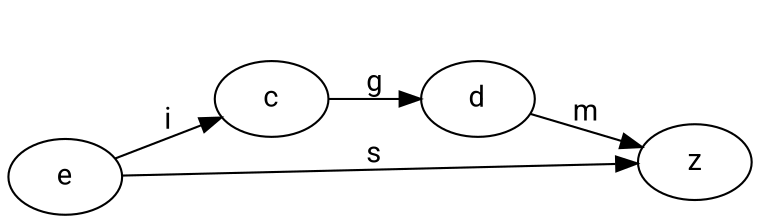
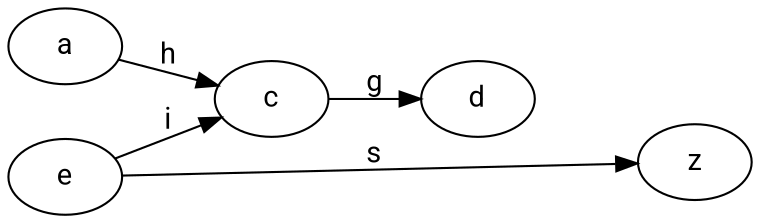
none -> (65, 46)
(576, 127) -> none
